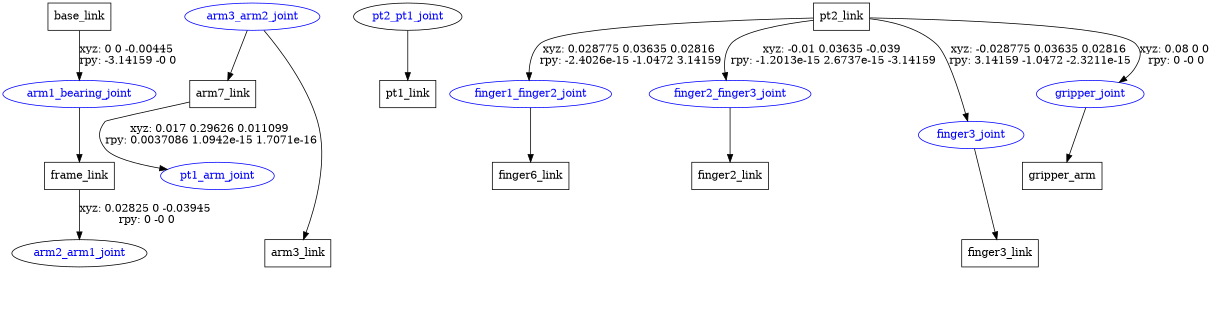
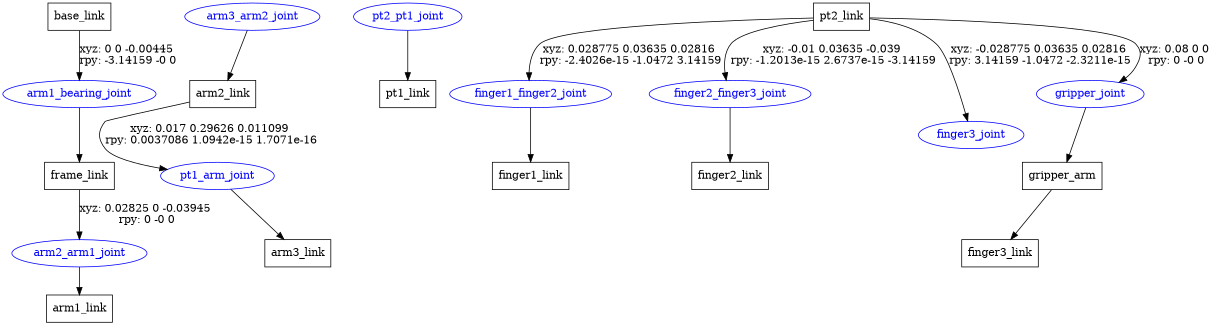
(408, 17) -> (408, 17)
(223, 94) -> (223, 94)
(318, 125) -> (255, 212)
(531, 176) -> (531, 176)
(985, 190) -> (1034, 212)
(79, 253) -> (79, 253)
none -> (79, 309)
